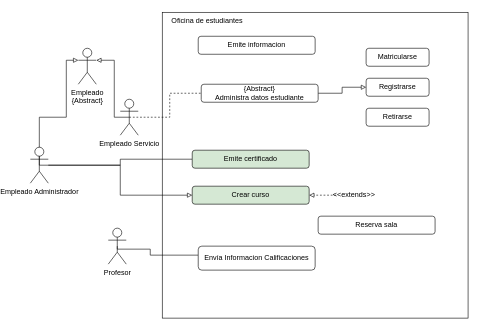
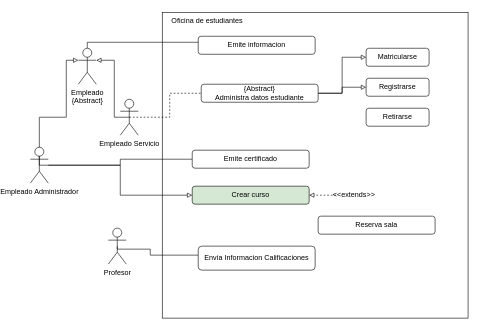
none -> (139, 42)
none -> (342, 62)
(251, 159) -> (251, 159)
